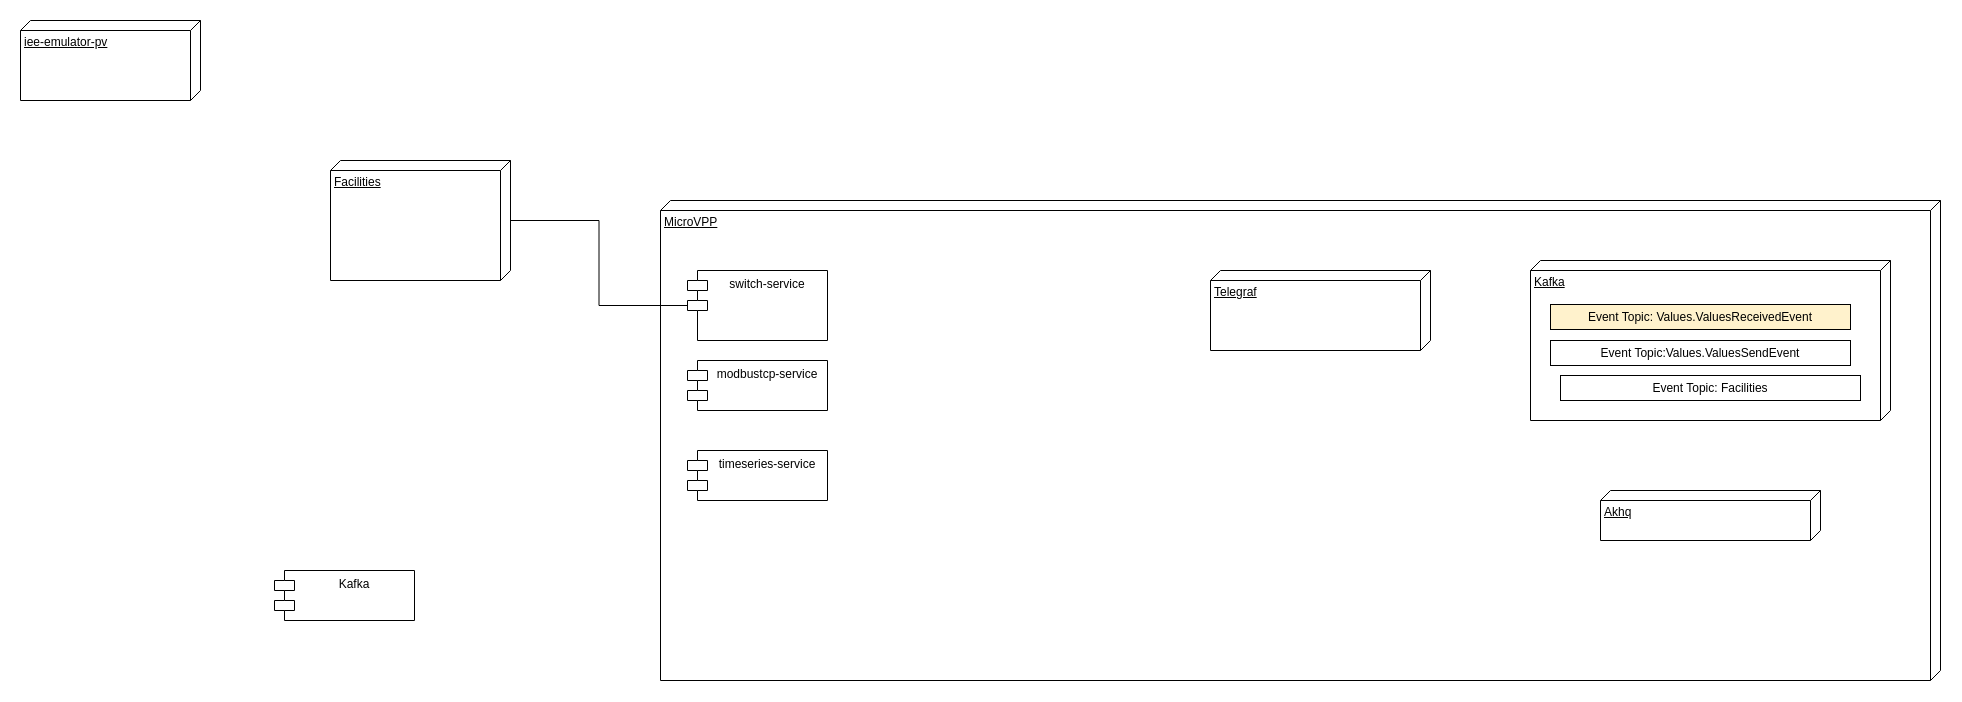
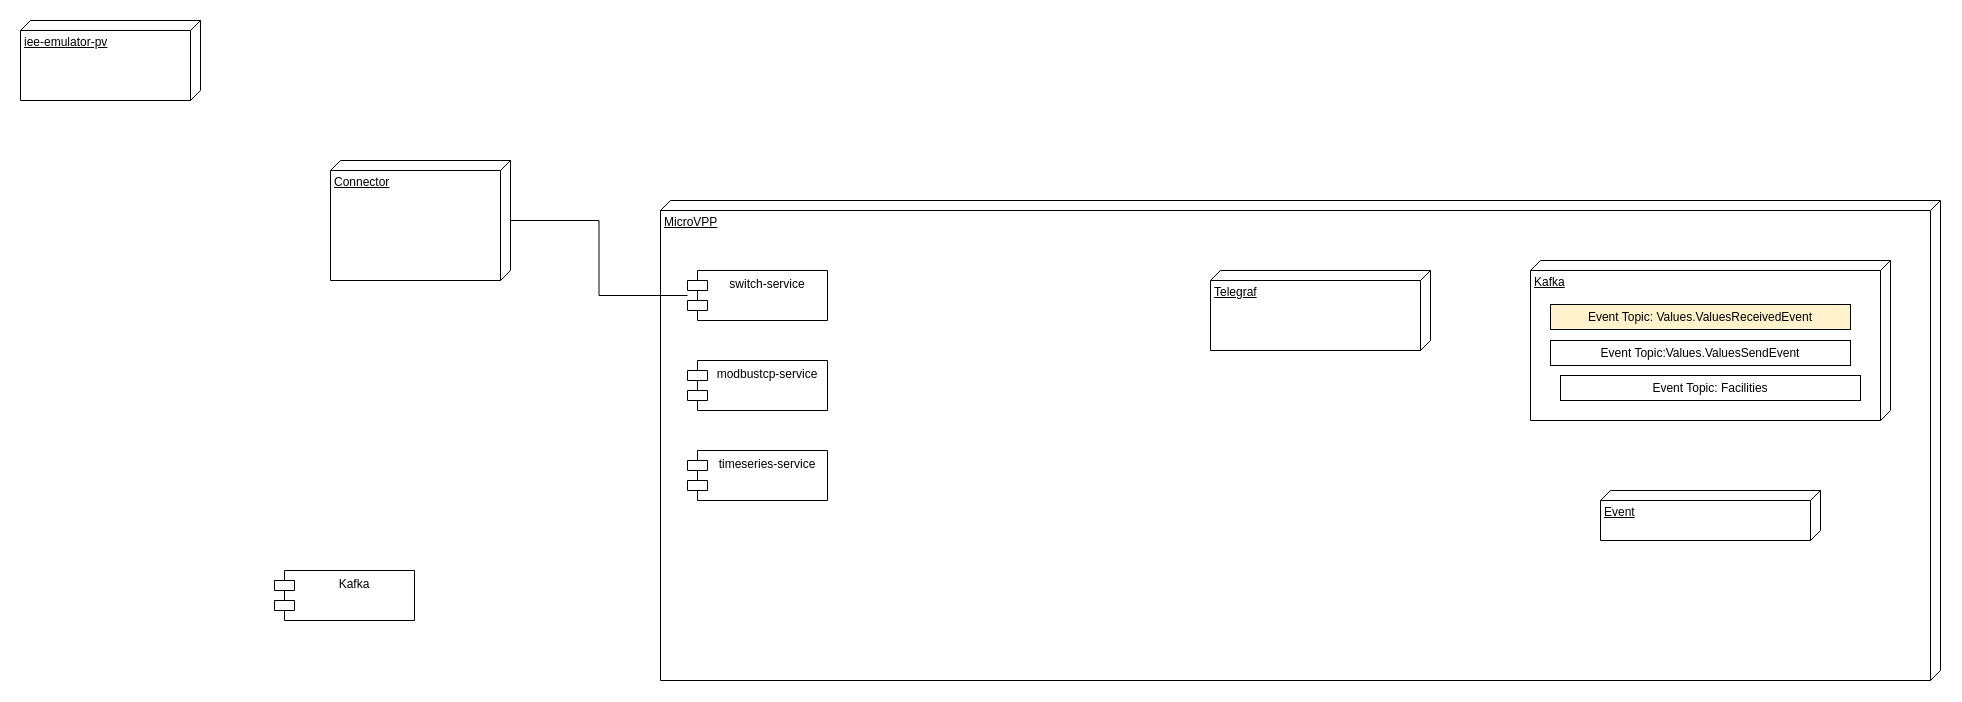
(362, 183) -> (365, 183)
(758, 306) -> (758, 296)
(1618, 513) -> (1621, 513)
